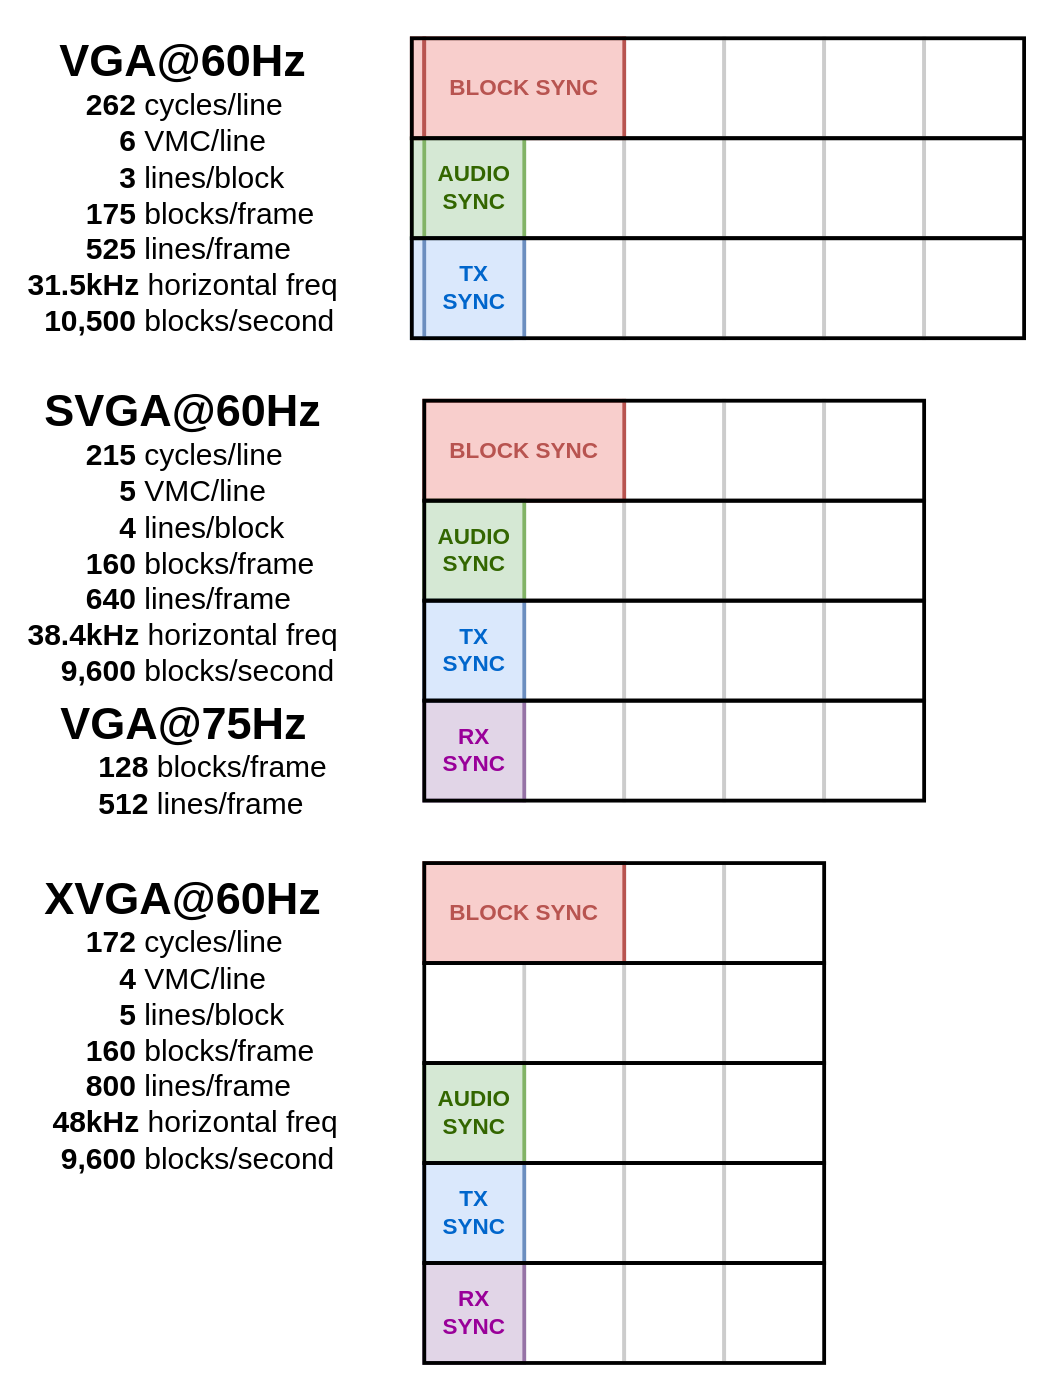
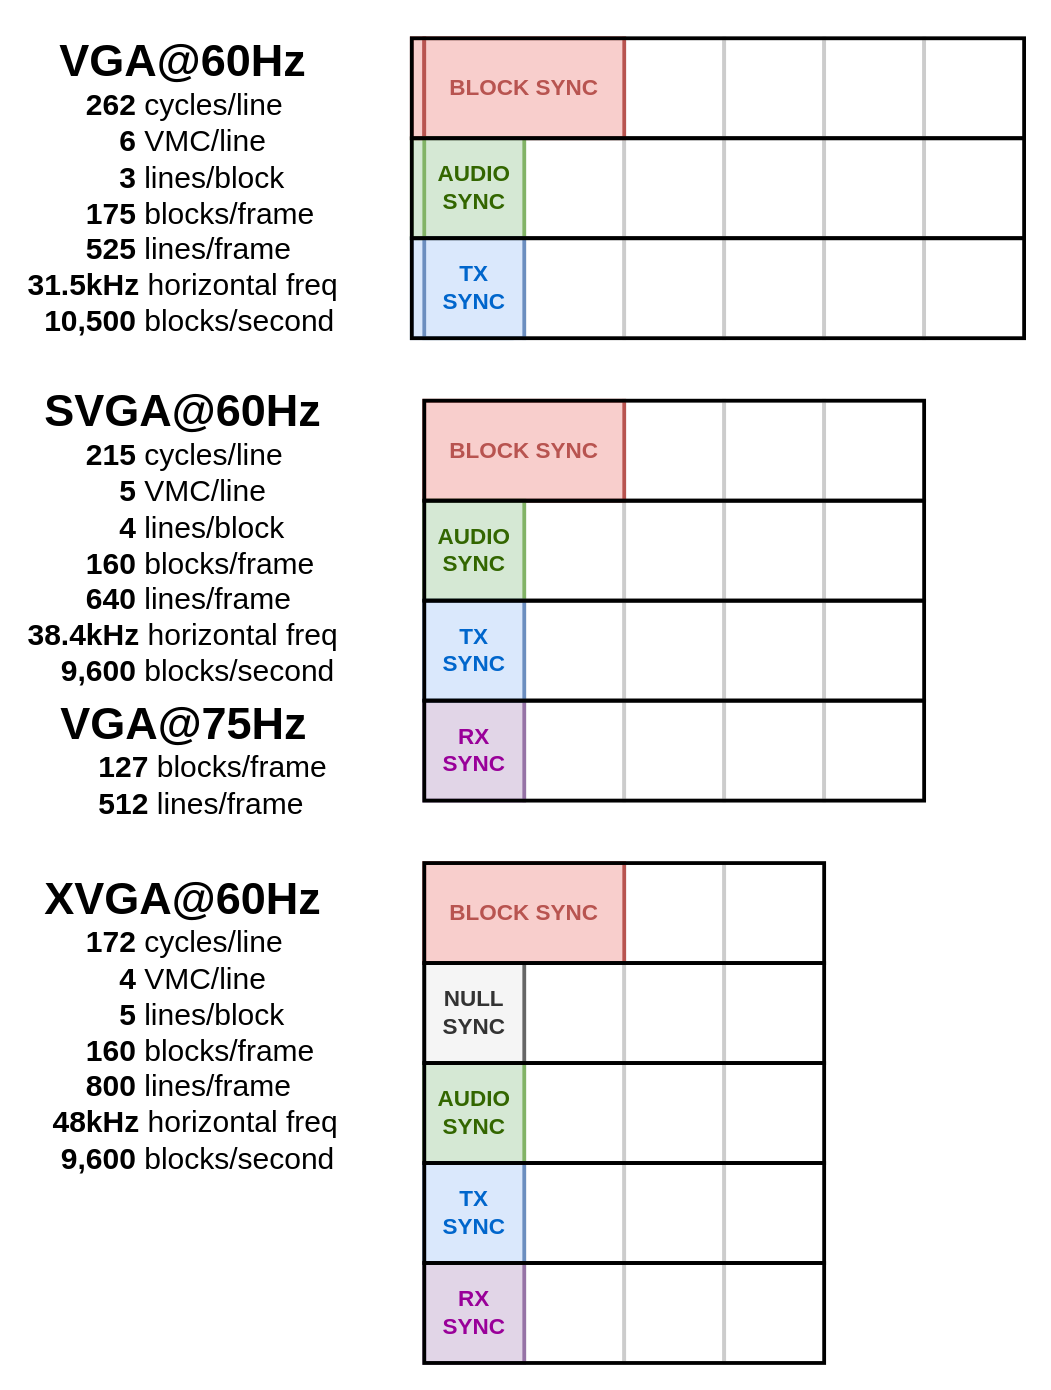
(104, 724) -> (104, 724)
none -> (474, 1013)
